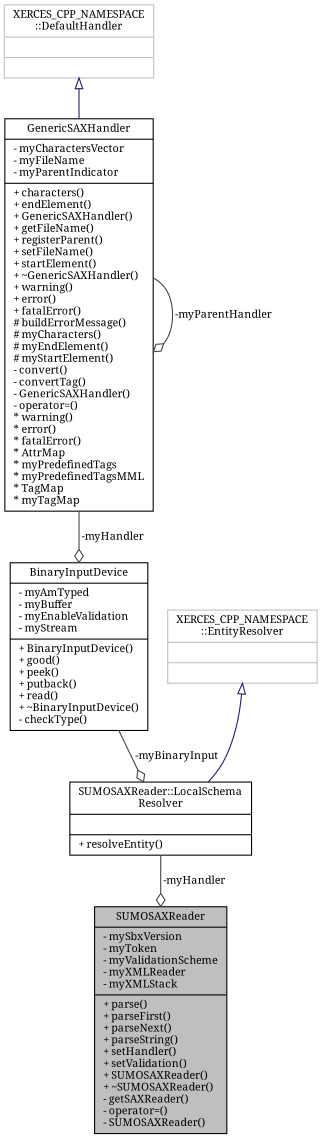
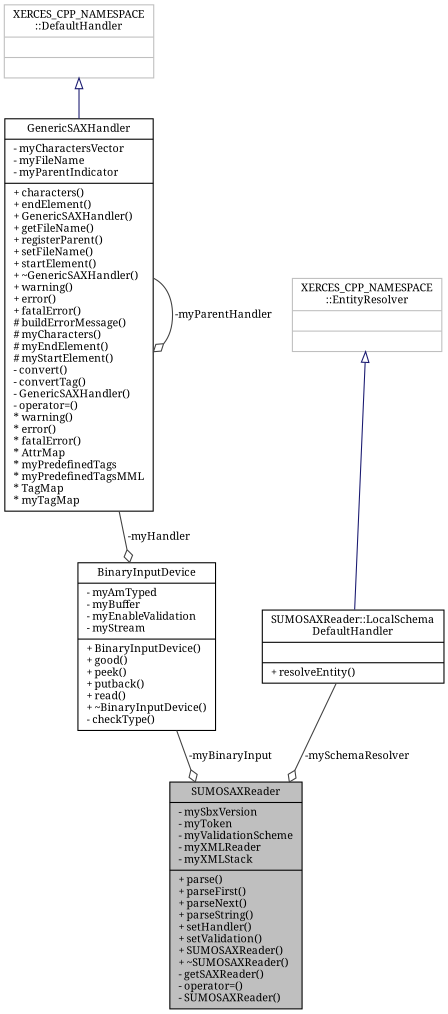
(128, 750) -> (184, 750)
(161, 804) -> (353, 632)
(194, 881) -> (356, 756)
